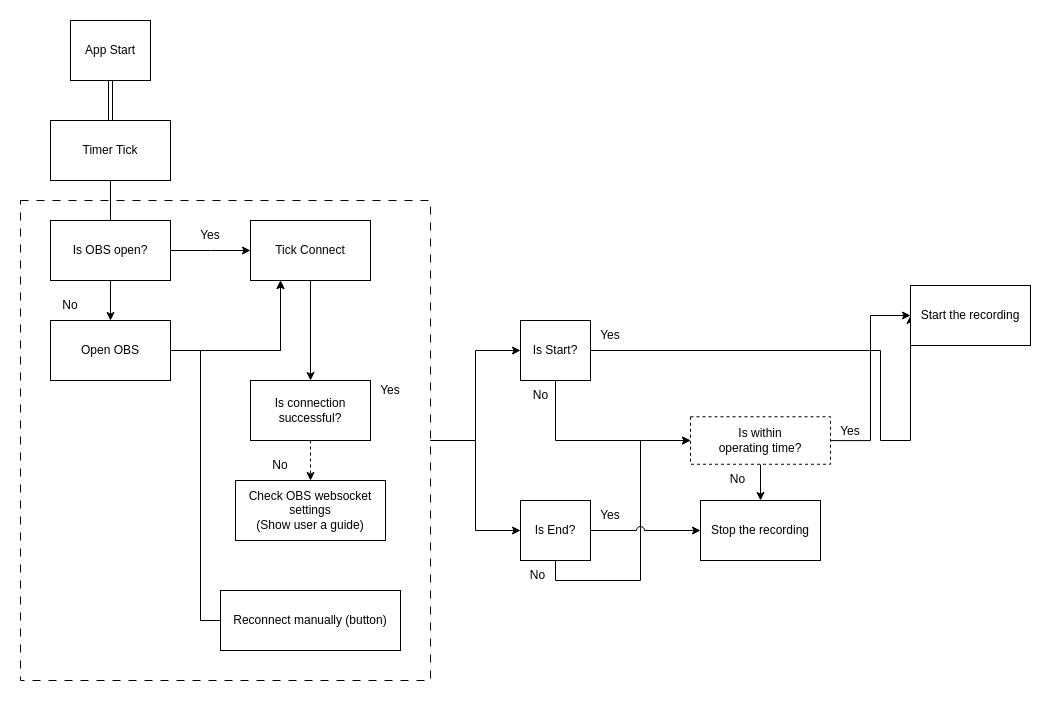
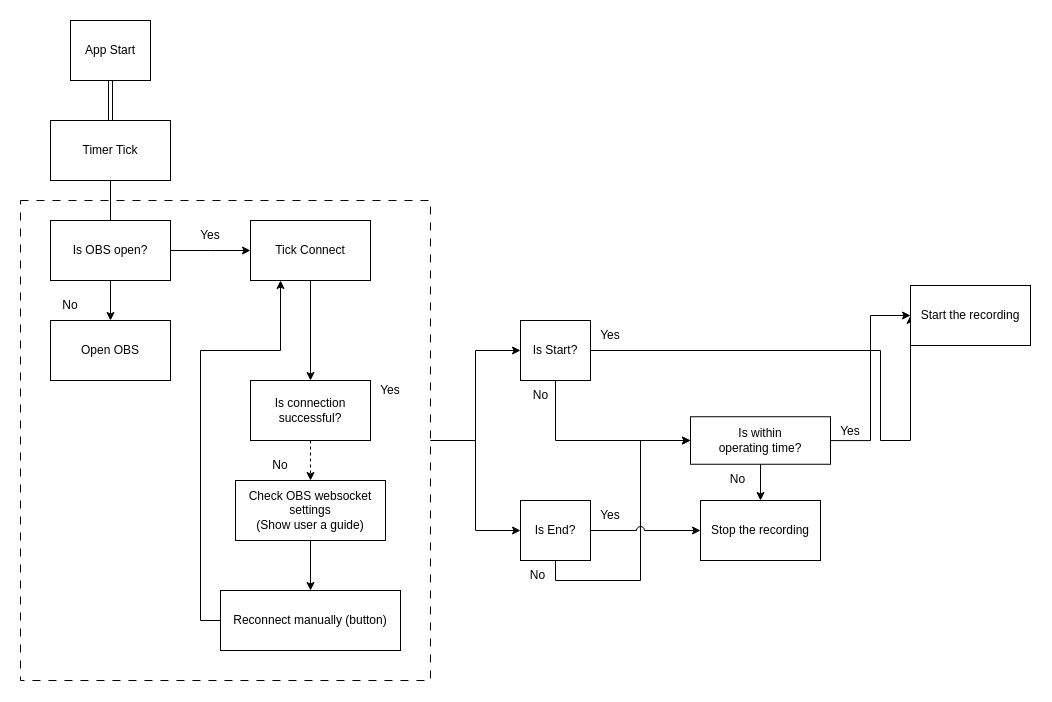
(185, 351) -> none
(761, 441) -> (761, 441)
none -> (311, 562)
